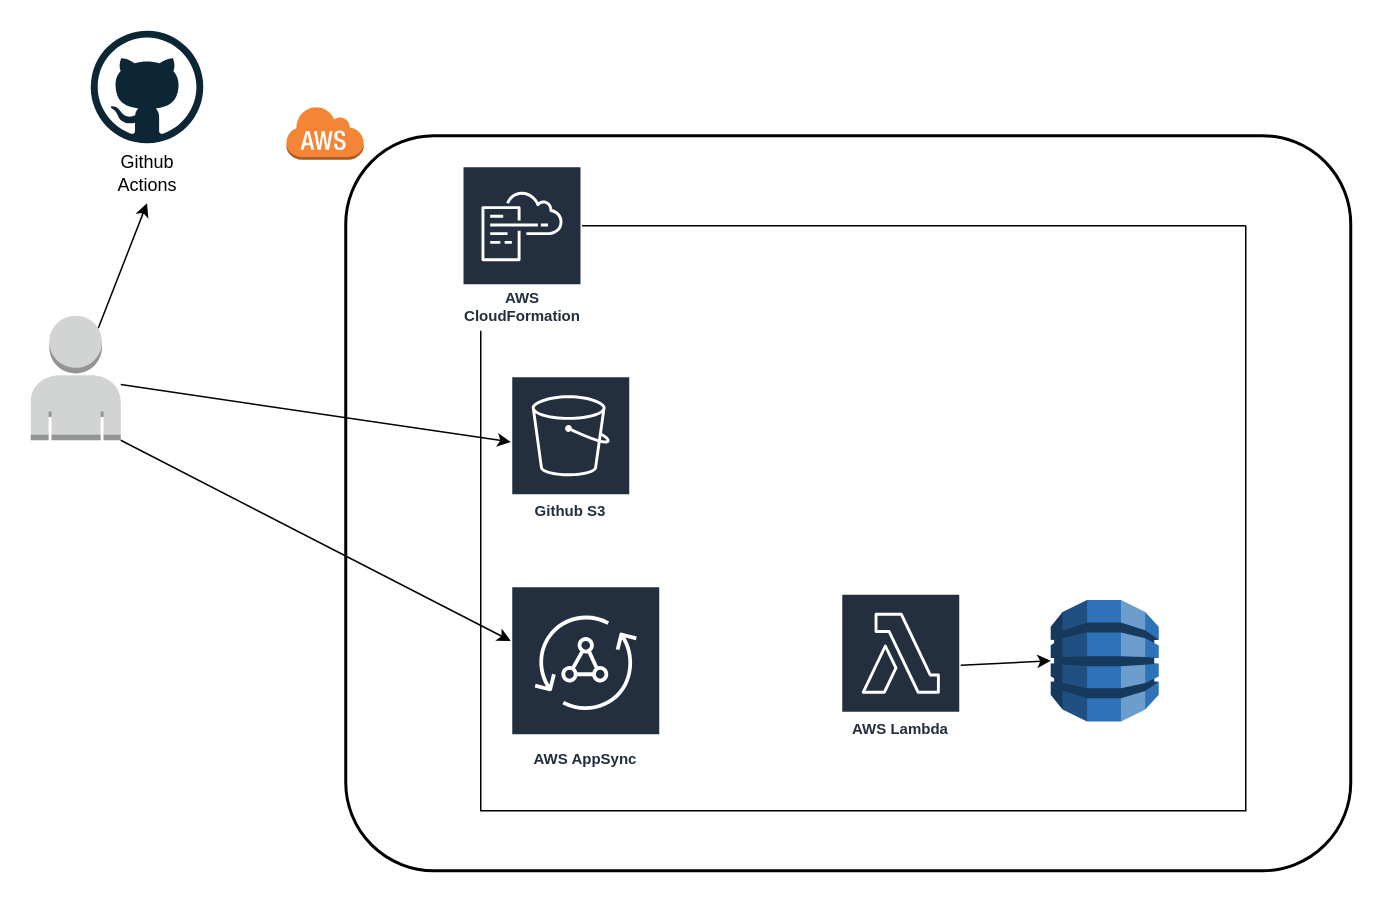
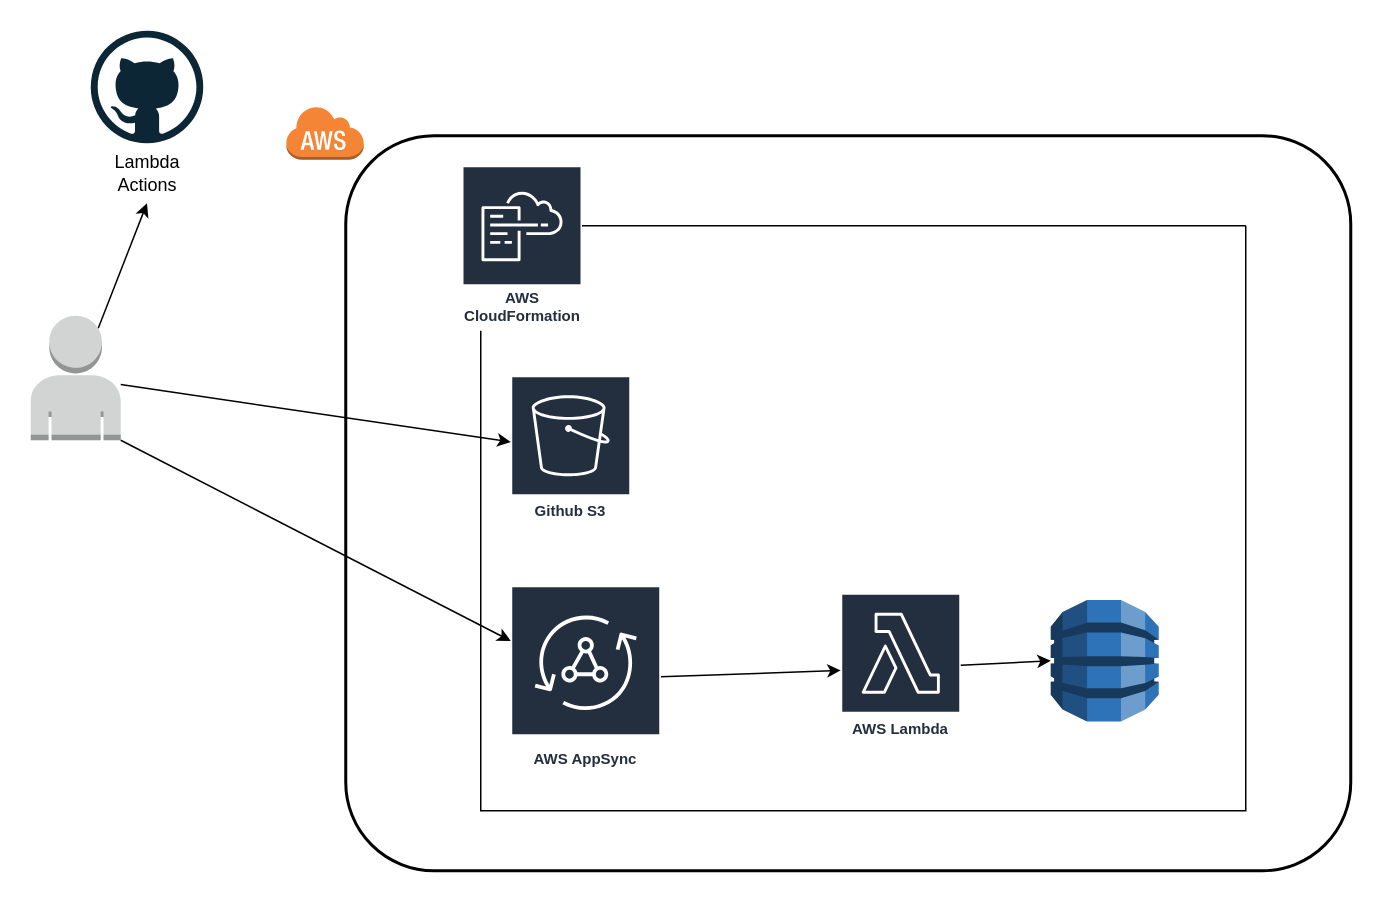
(148, 173) -> (148, 173)
none -> (746, 674)
